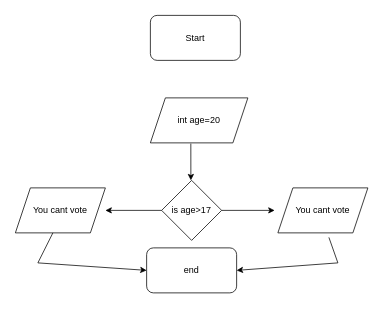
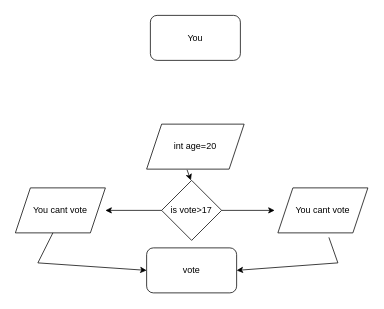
(195, 38) -> (195, 38)
(199, 120) -> (195, 147)
(192, 210) -> (192, 210)
(192, 270) -> (192, 270)
